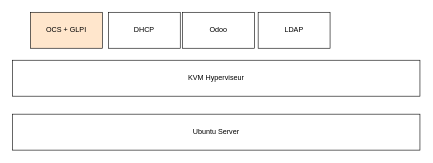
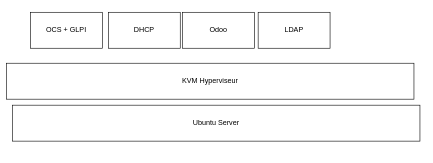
(66, 30) -> (66, 30)
(216, 78) -> (210, 81)
(216, 132) -> (216, 123)
